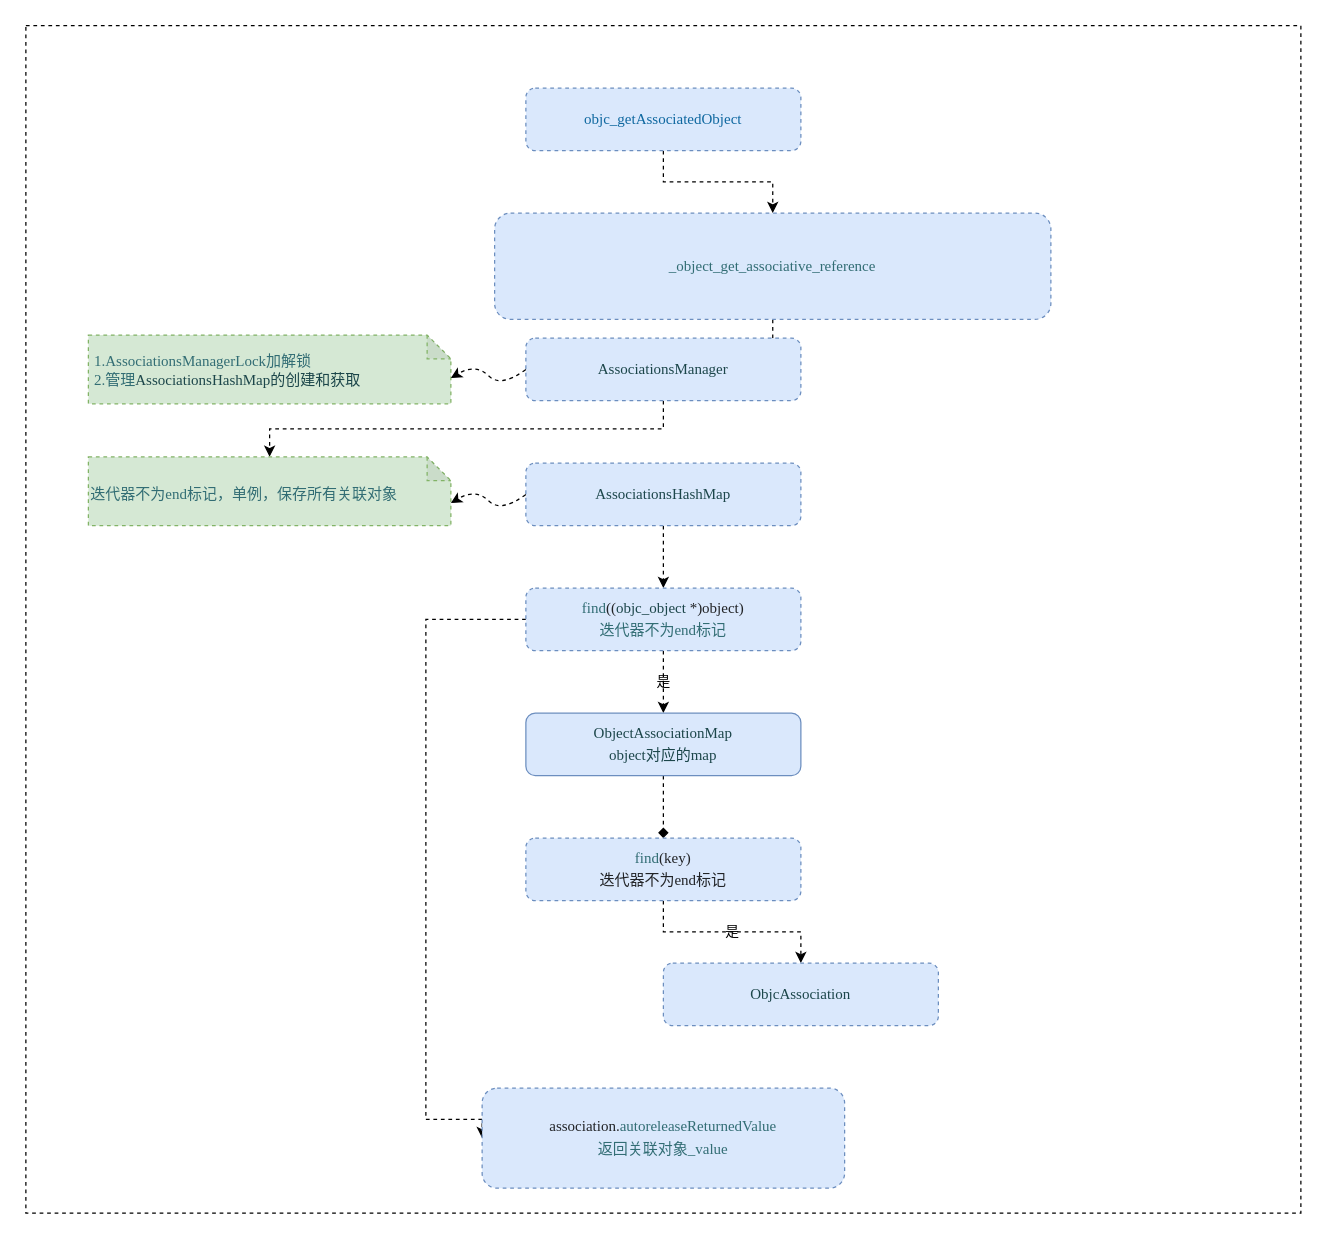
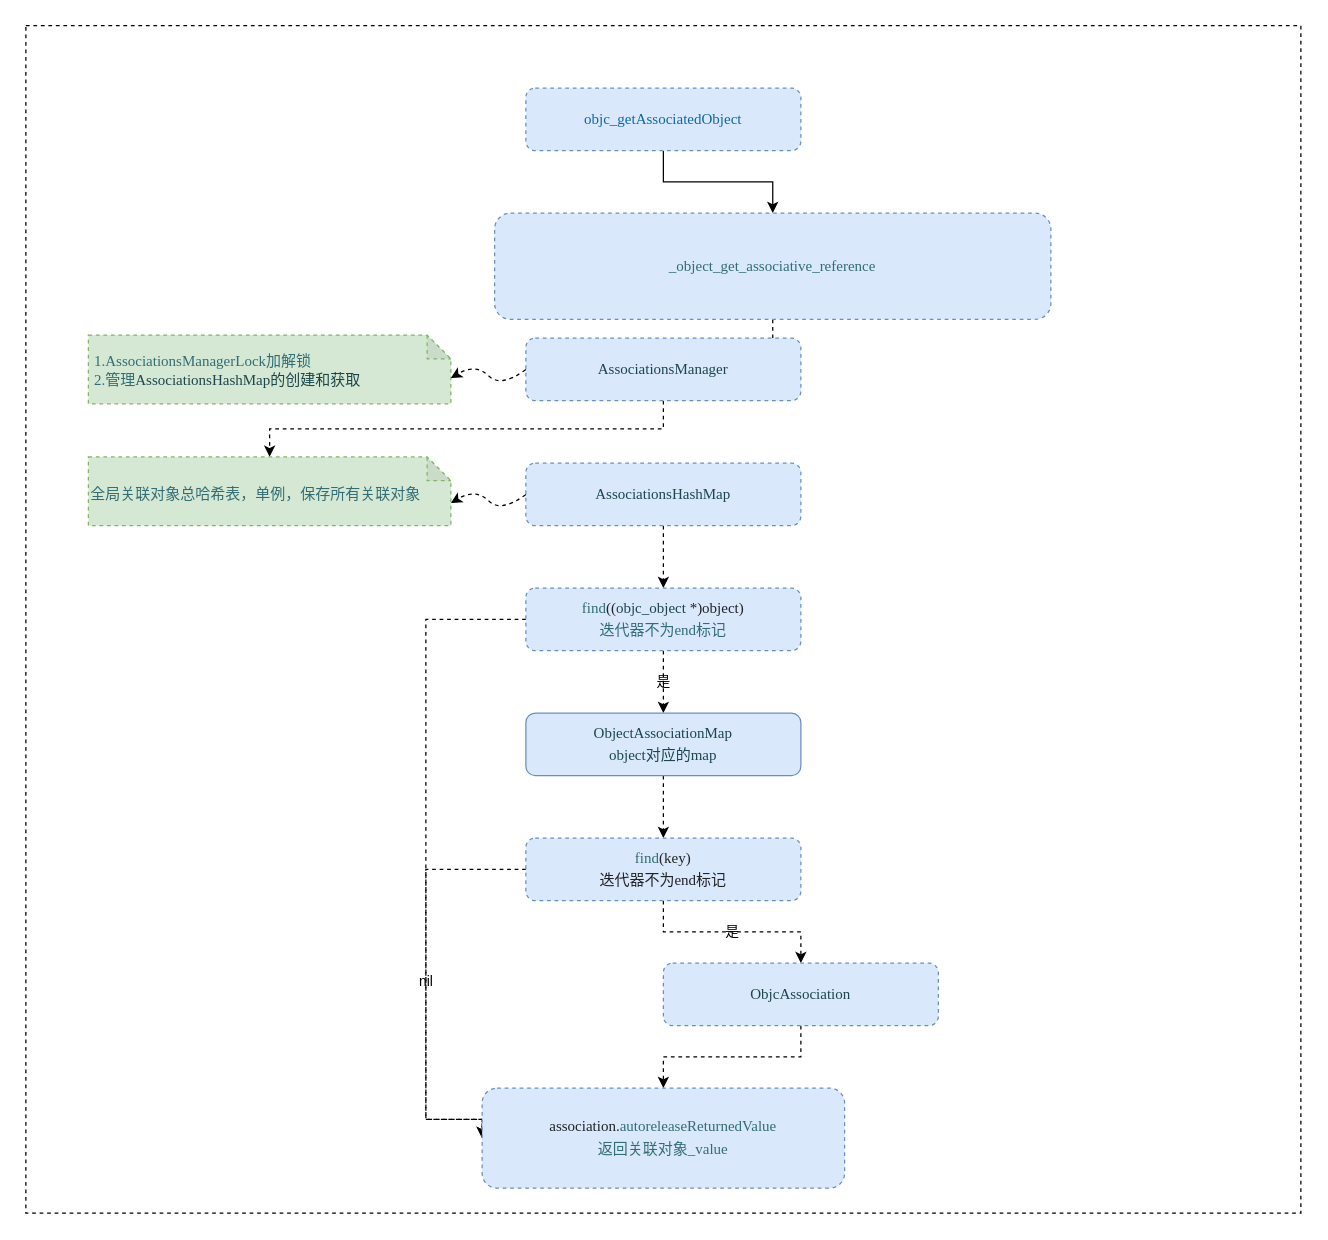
(714, 182) -> (714, 182)
(246, 492) -> (256, 492)
(663, 827) -> (663, 828)
none -> (477, 869)
none -> (737, 1057)
